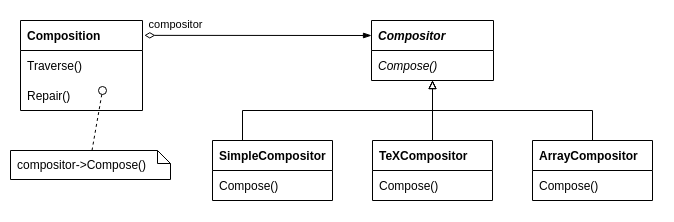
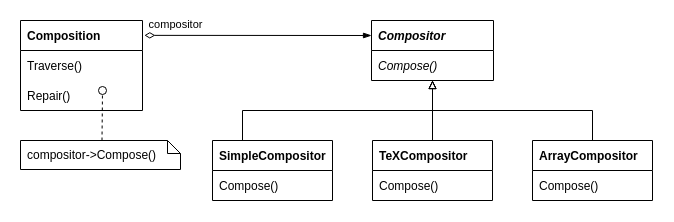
(91, 165) -> (101, 155)
